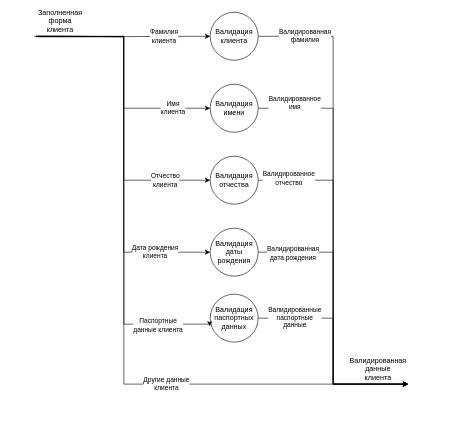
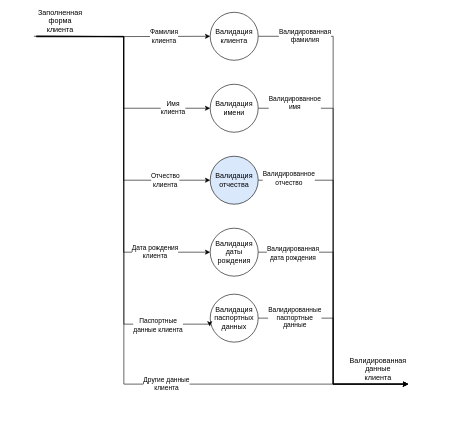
(234, 180) -> (234, 180)
